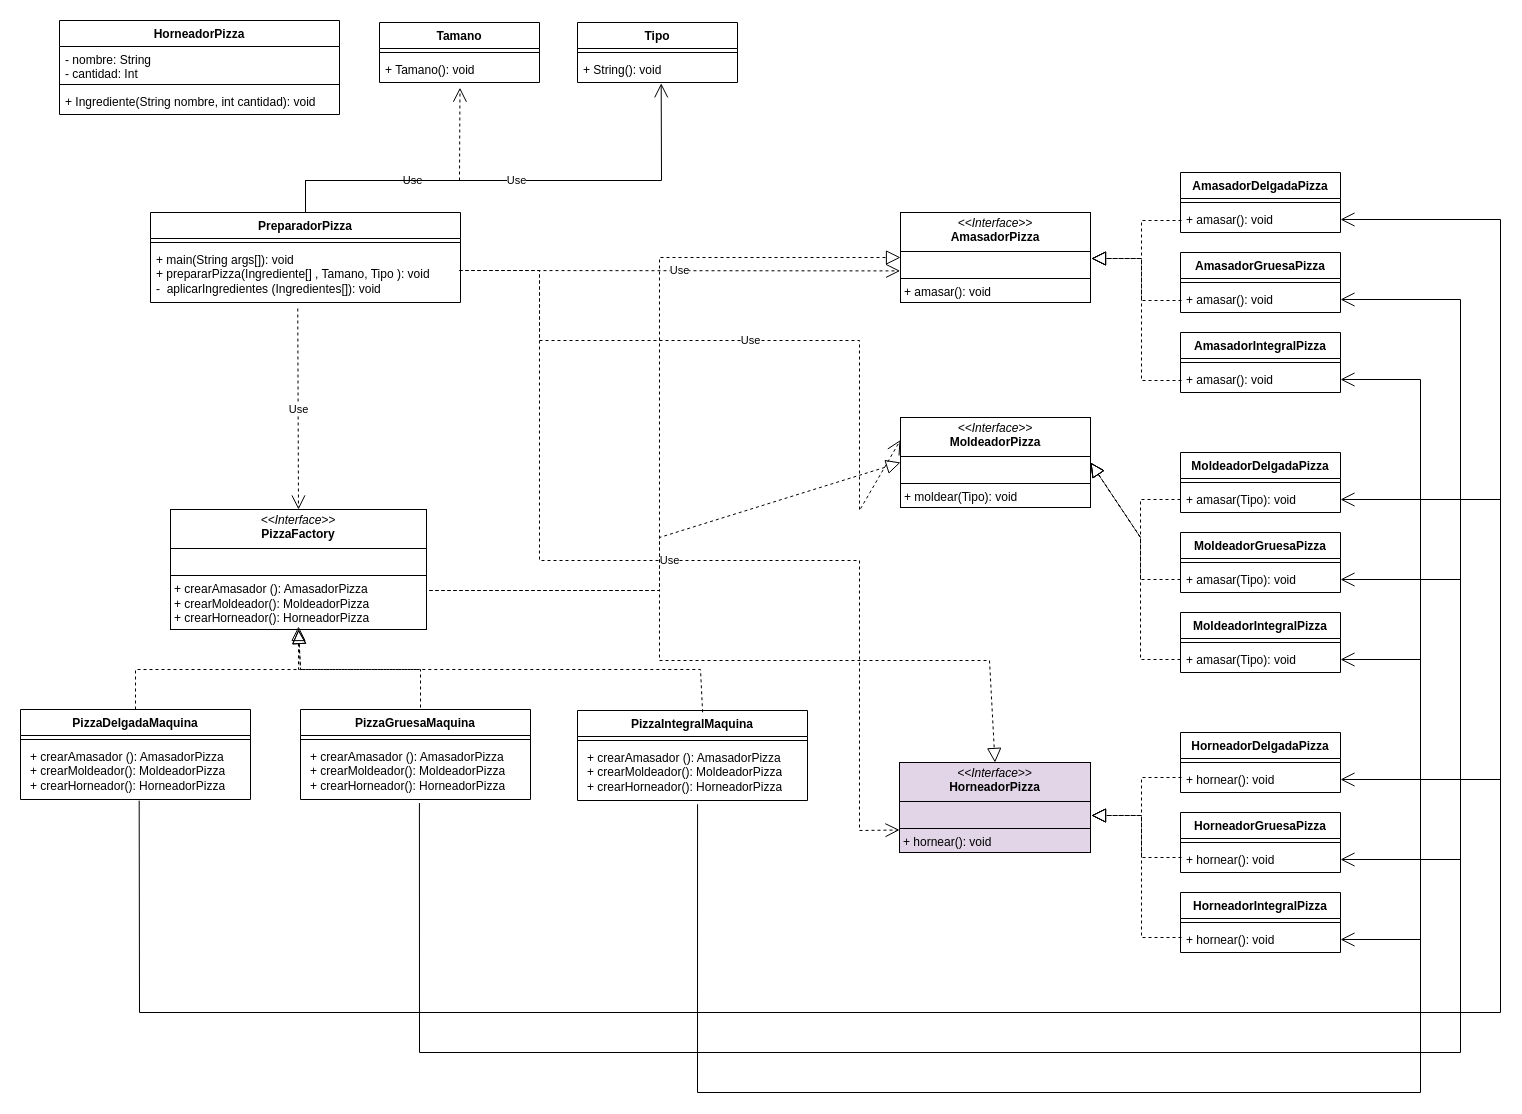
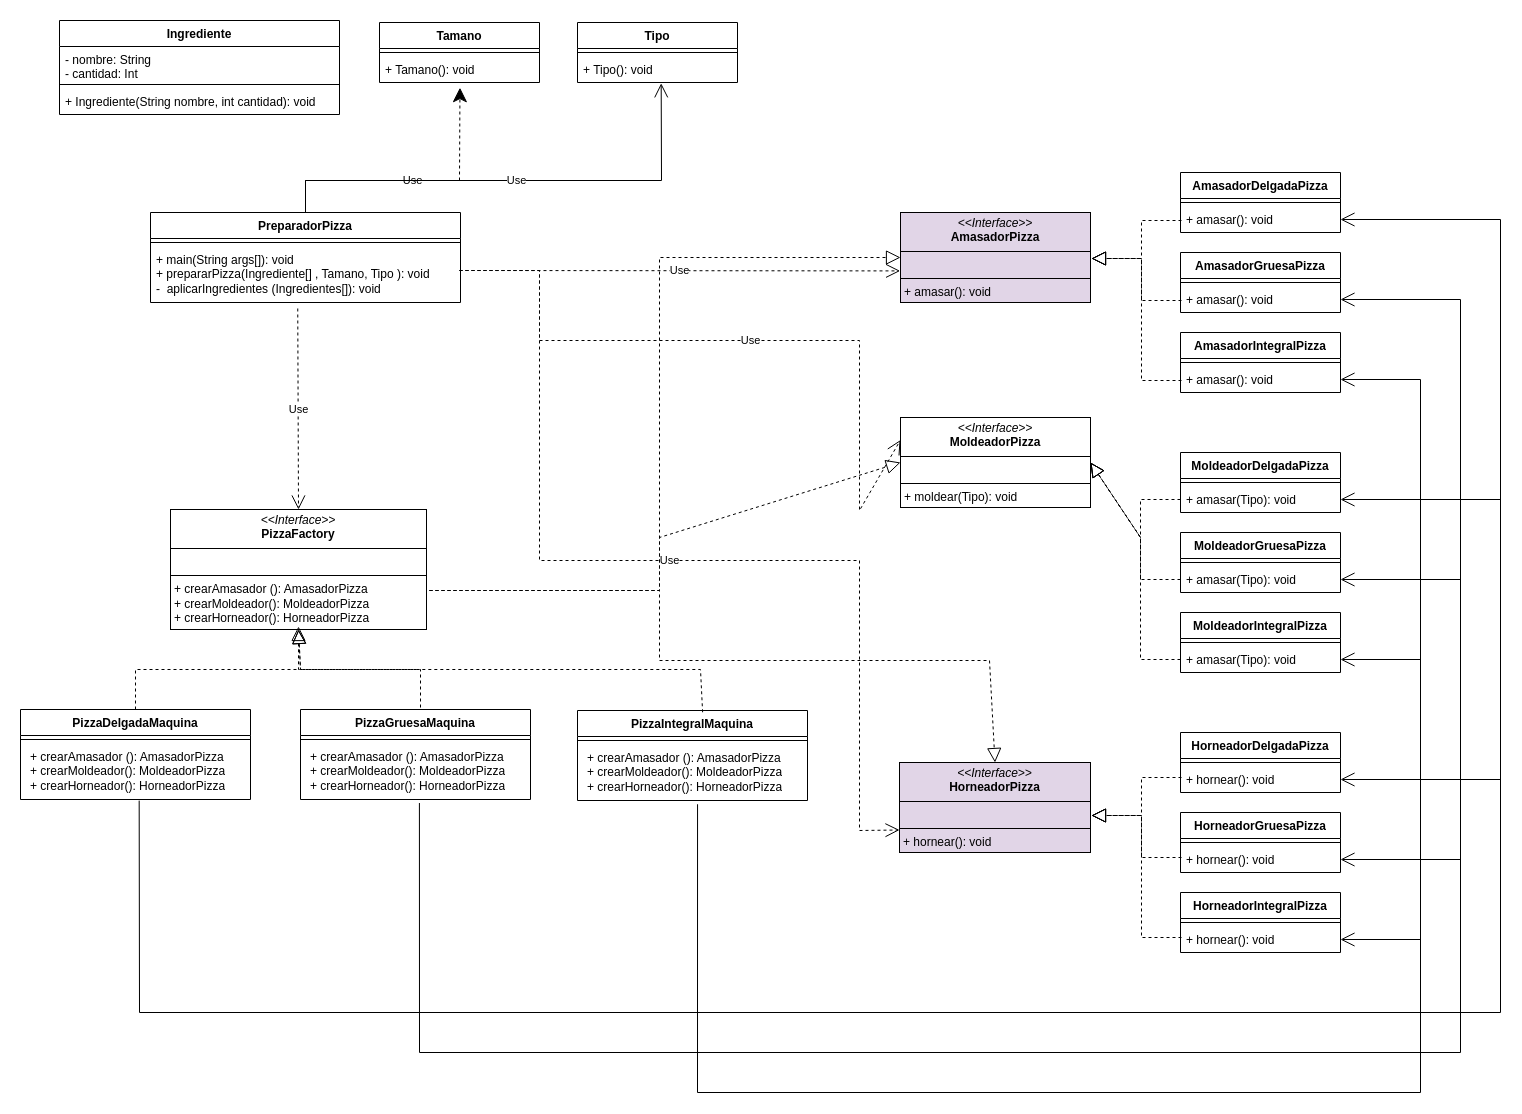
(200, 35) -> (200, 35)
(629, 71) -> (623, 71)
(460, 96) -> (460, 100)
(996, 258) -> (996, 258)
